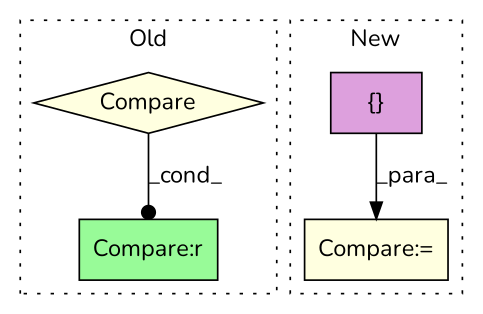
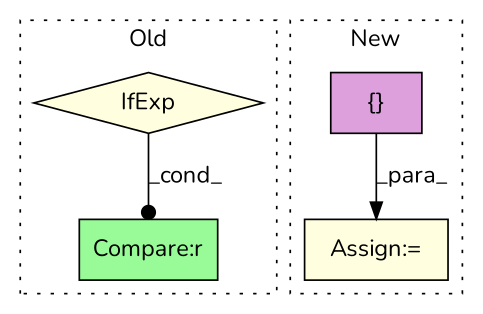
(148, 103) -> (148, 103)
(376, 250) -> (376, 250)
